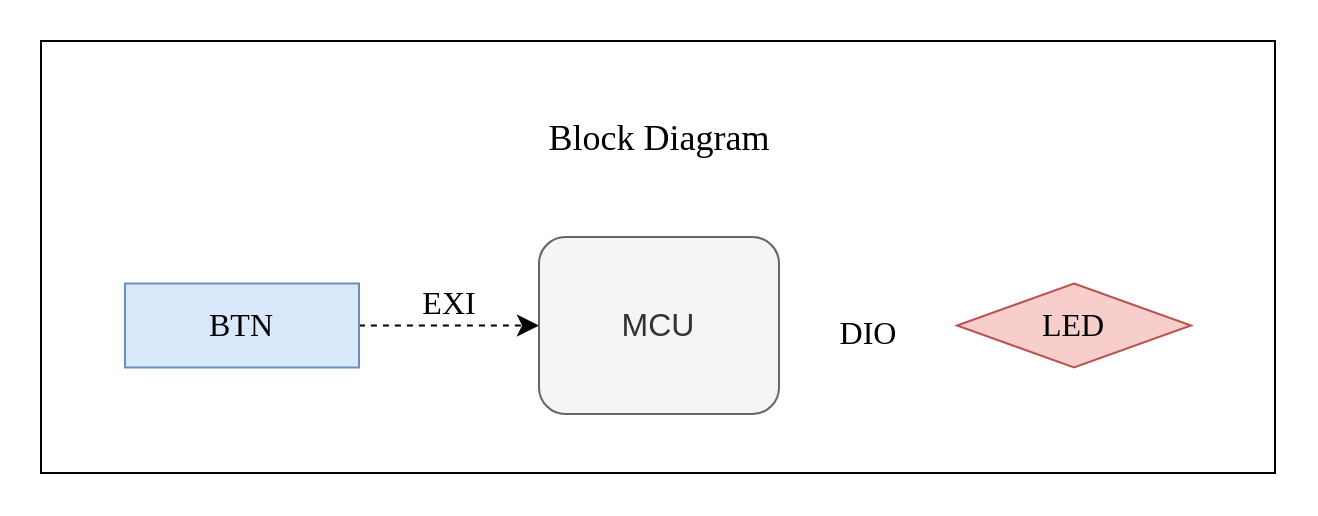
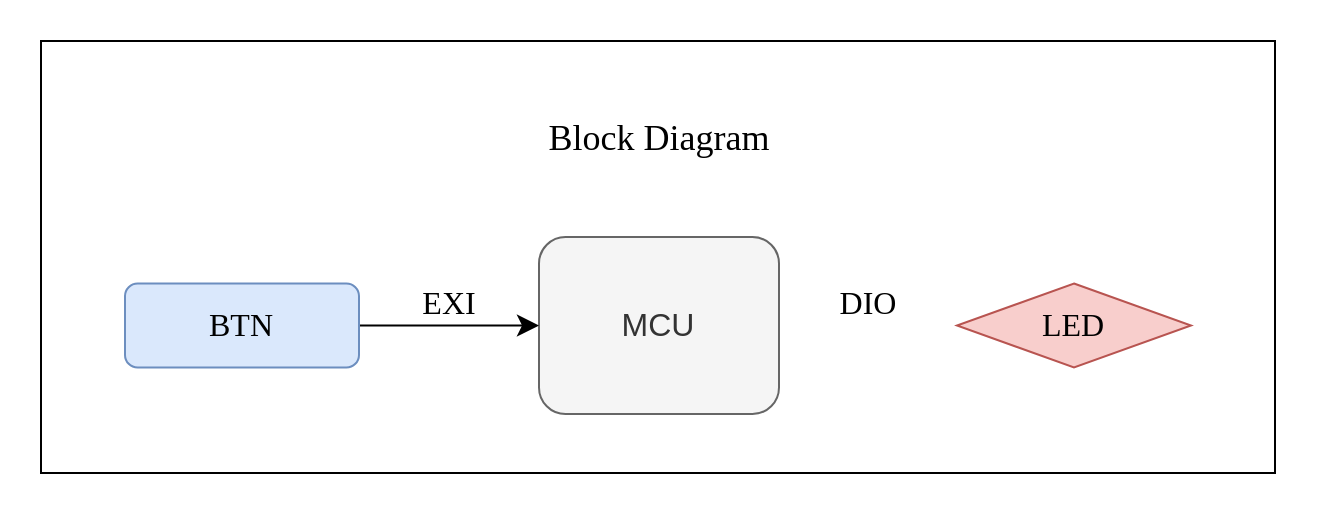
(242, 326) -> (242, 326)
(444, 326) -> (444, 326)
(869, 333) -> (869, 303)
